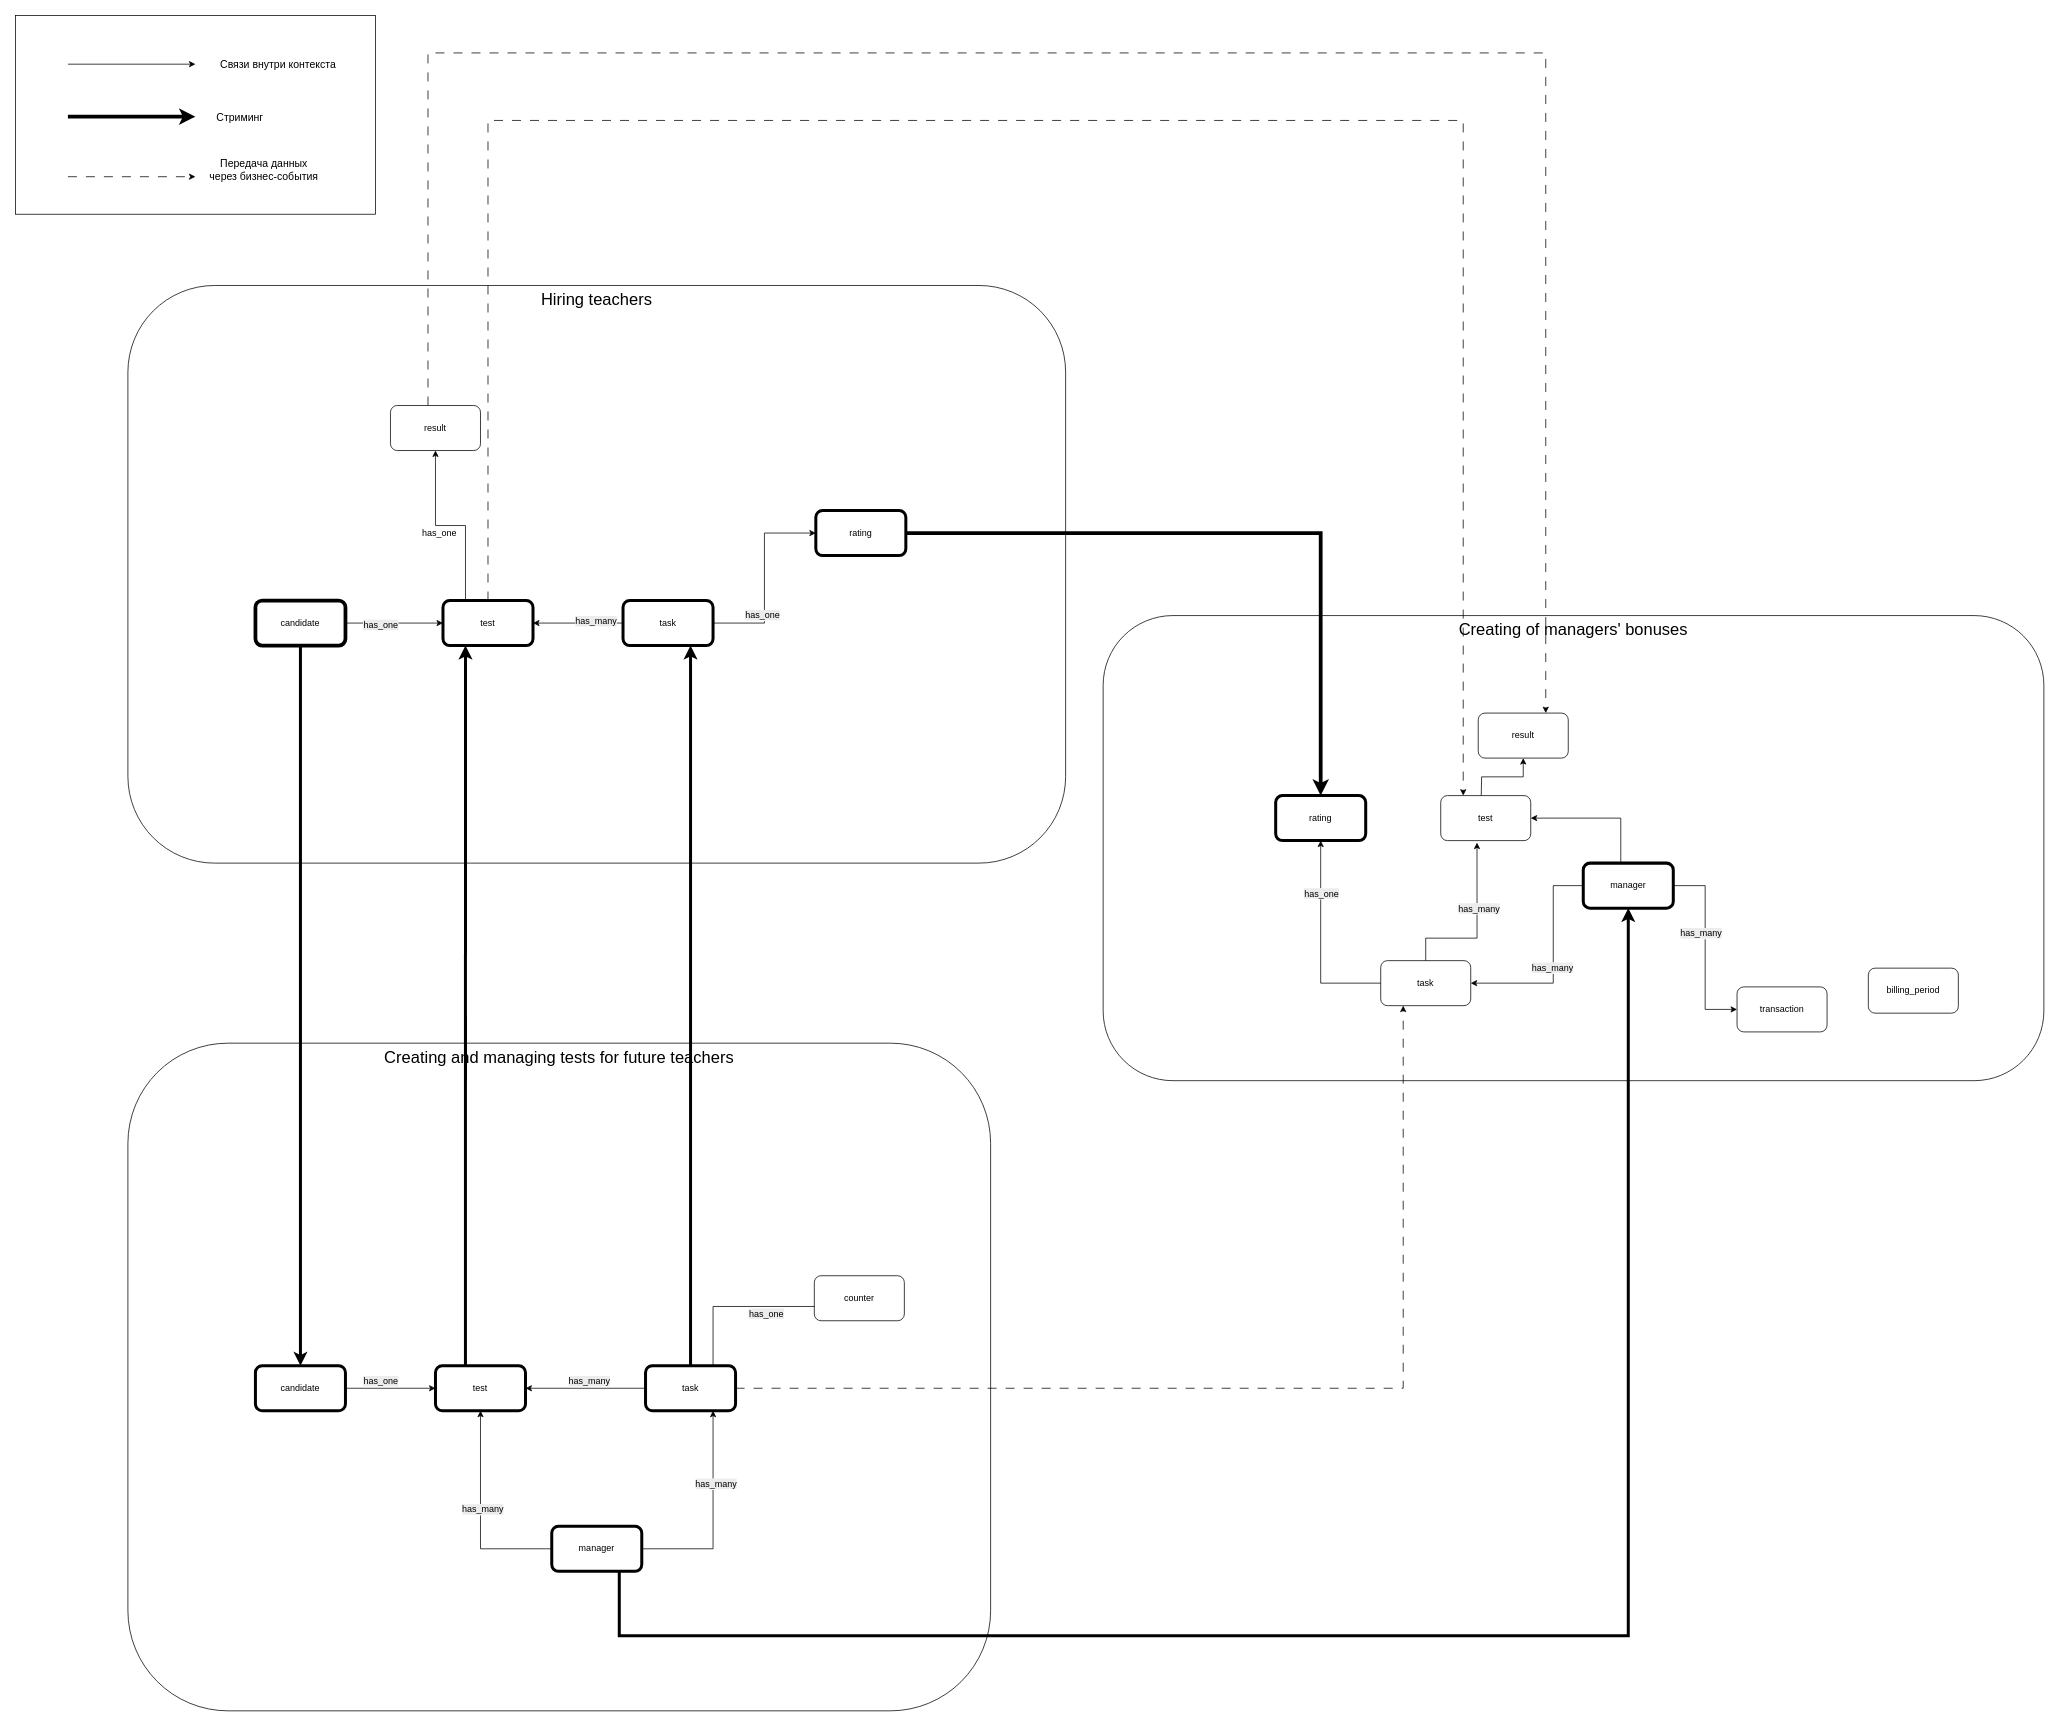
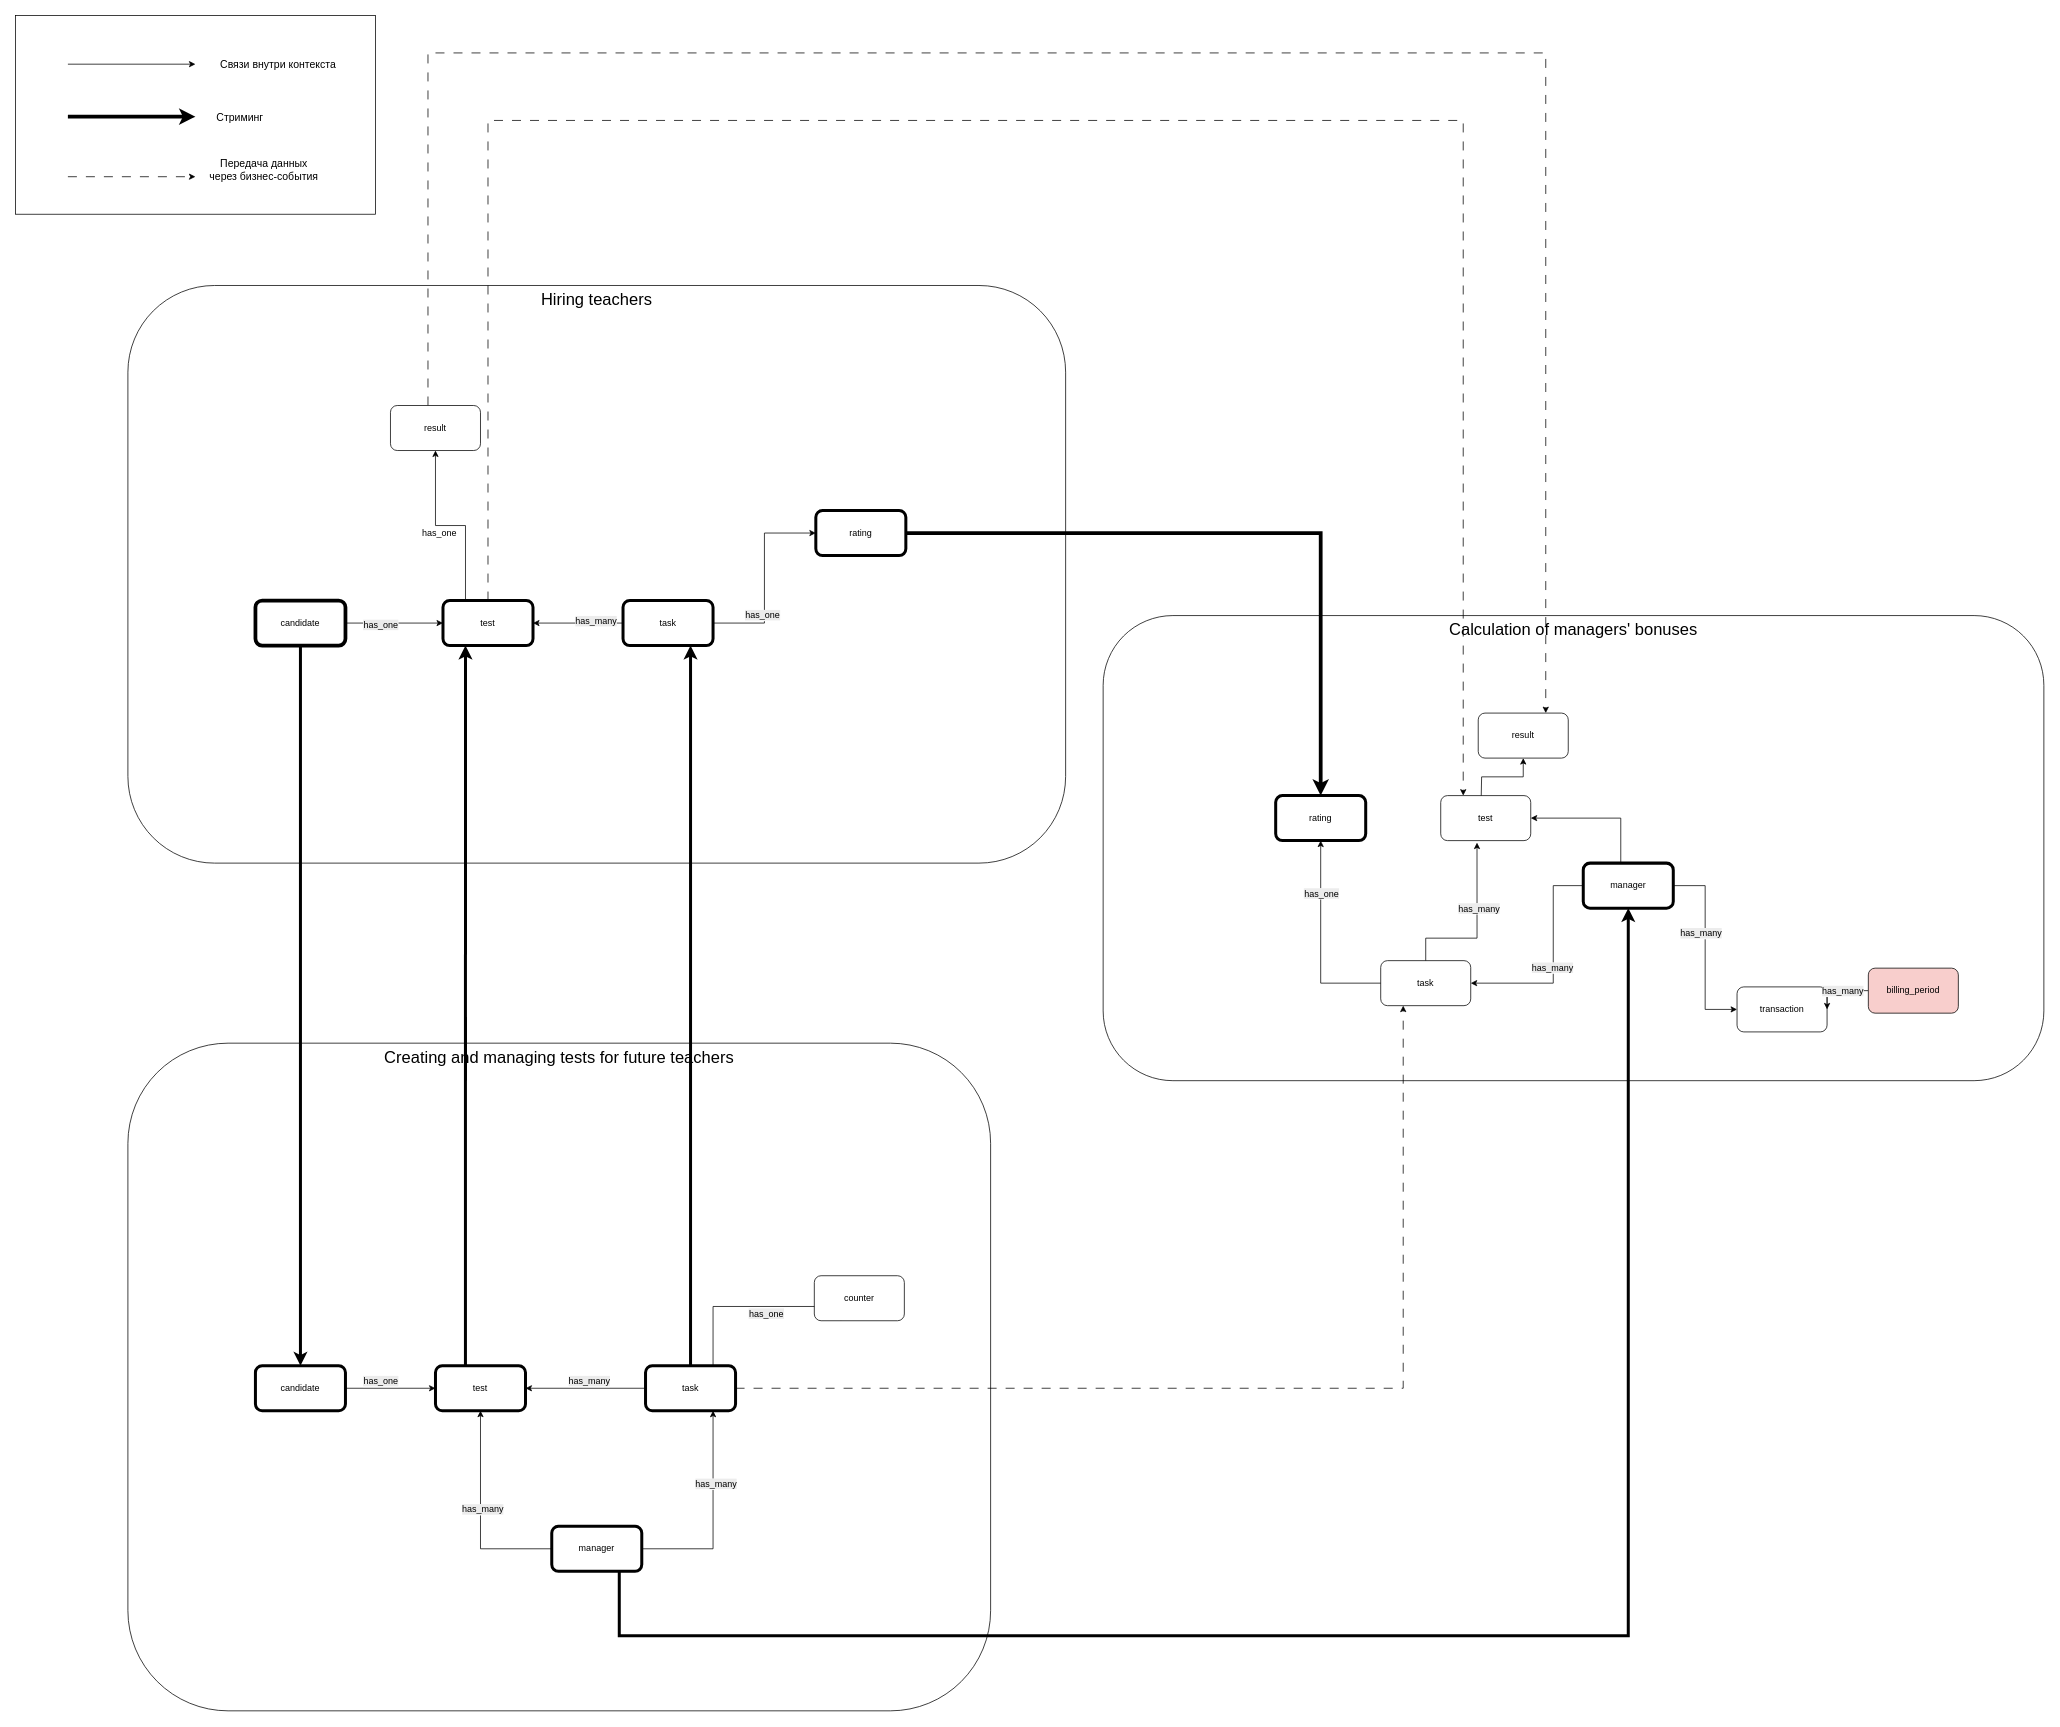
(1573, 626) -> (1573, 626)
none -> (1841, 990)
(1913, 990) -> (1913, 990)
